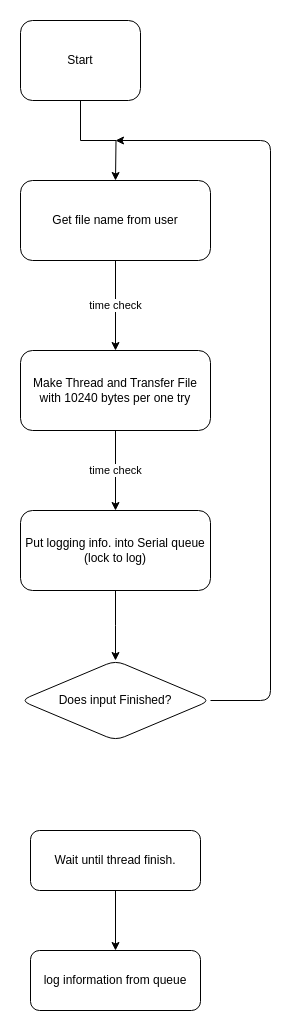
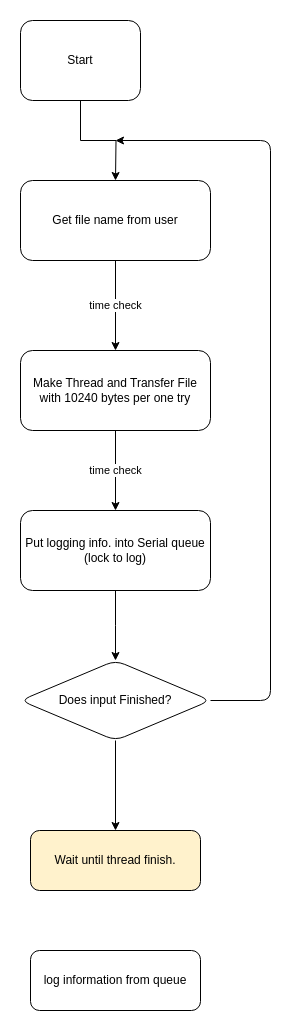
none -> (116, 782)
(116, 861) -> (116, 861)
(116, 917) -> none
